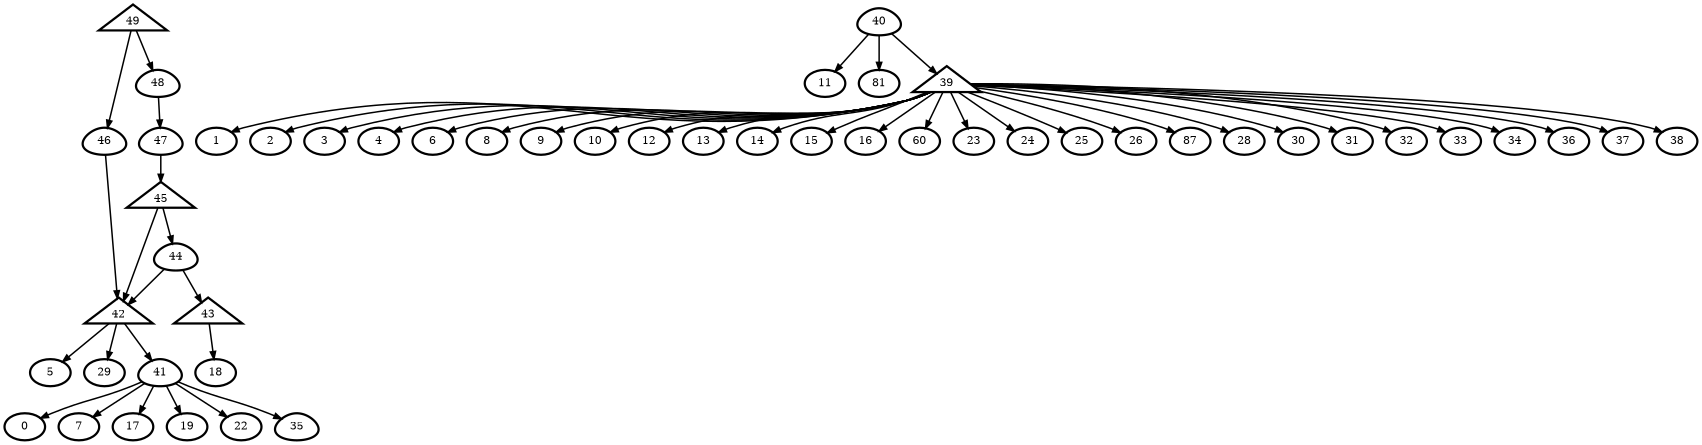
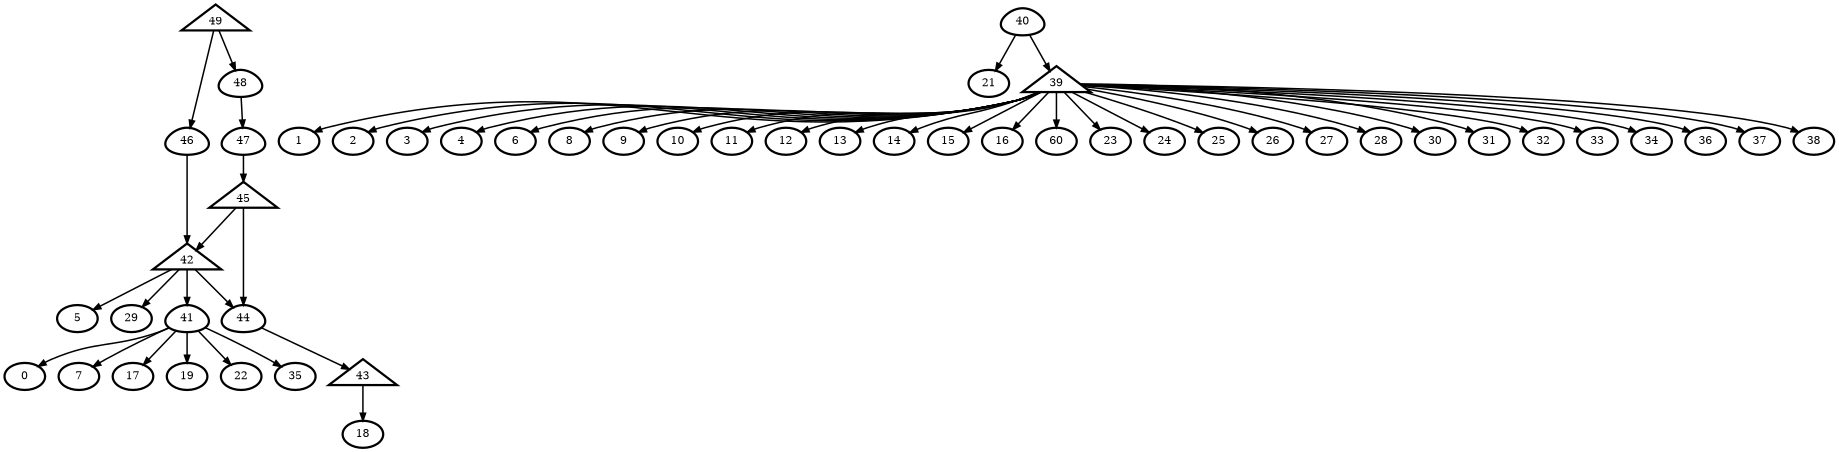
(854, 50) -> (898, 113)
(879, 83) -> (989, 83)
(1190, 141) -> (1327, 141)
(149, 284) -> (211, 286)
(297, 427) -> (295, 376)
